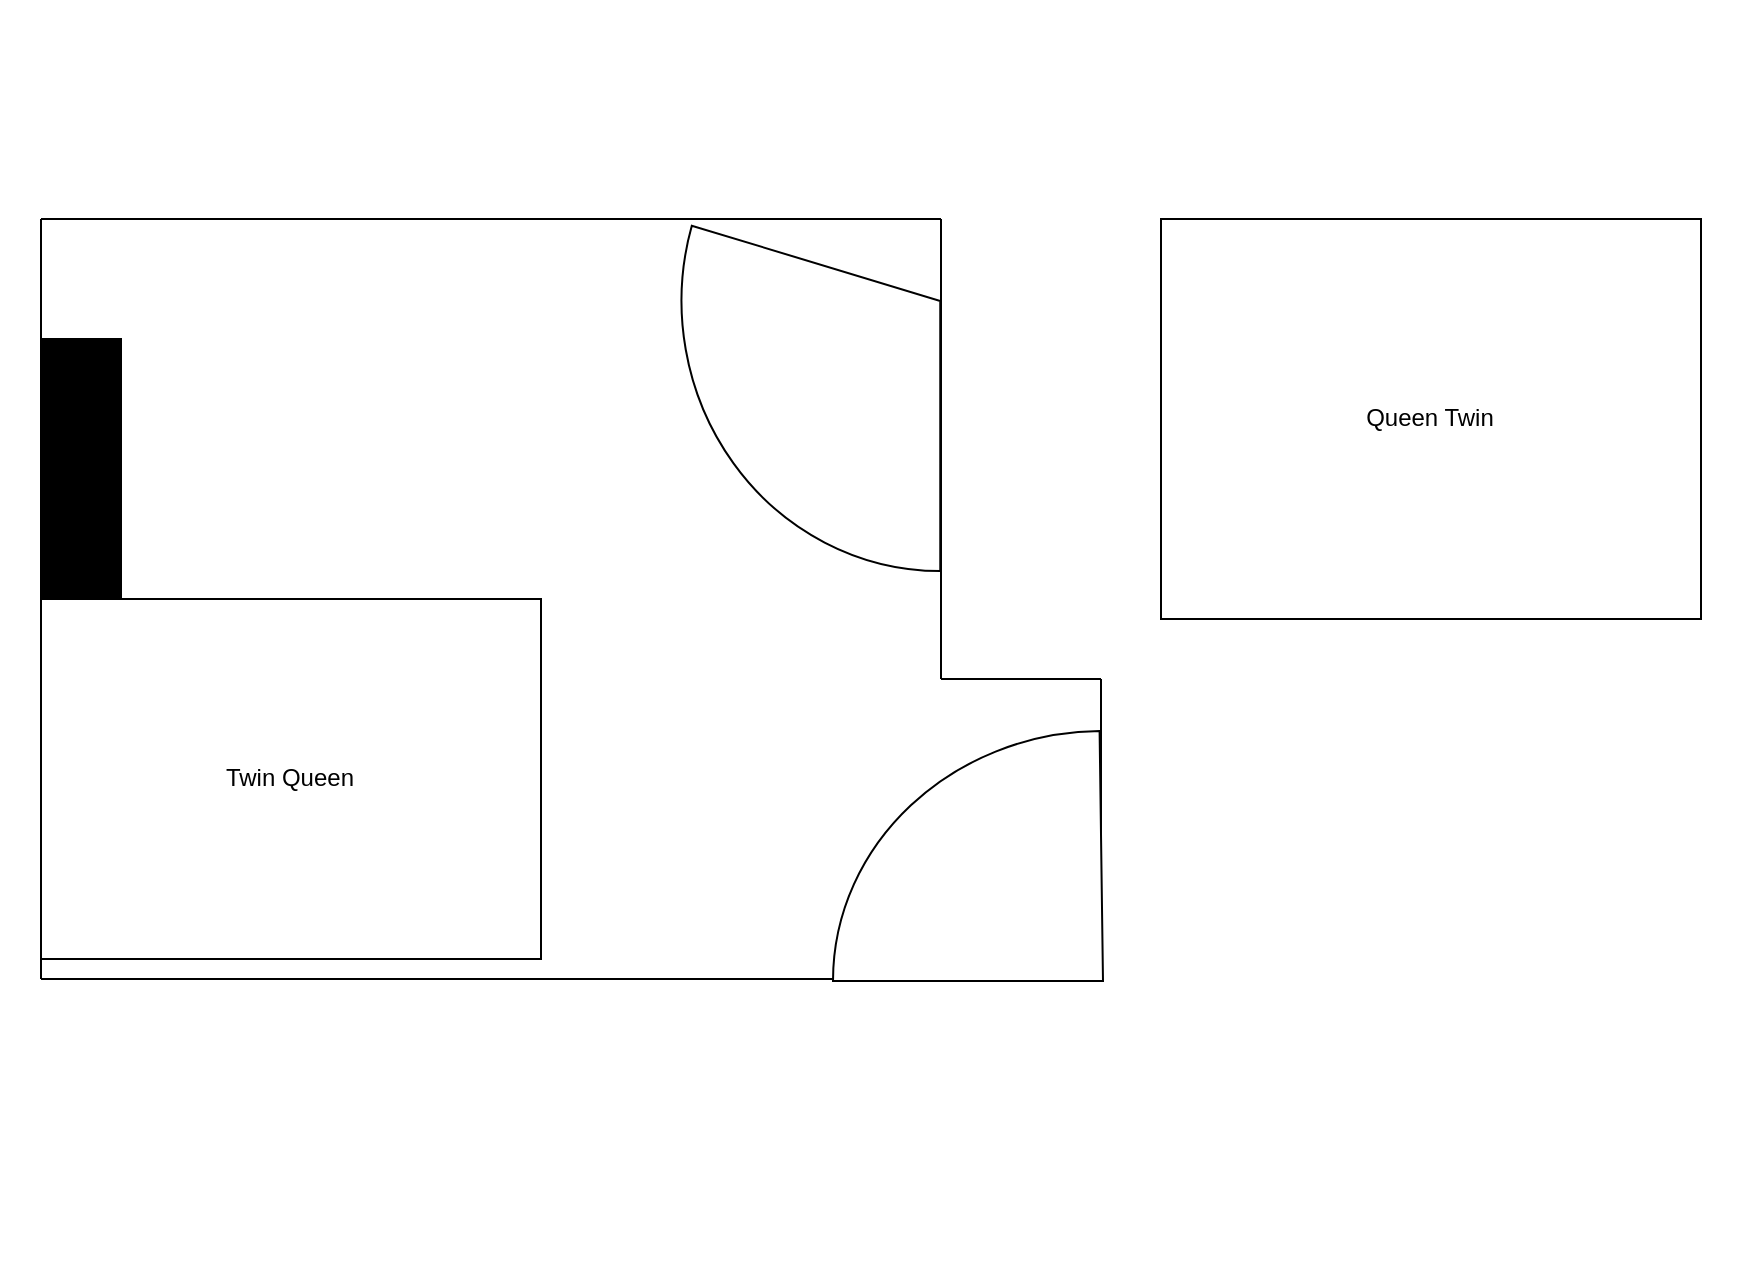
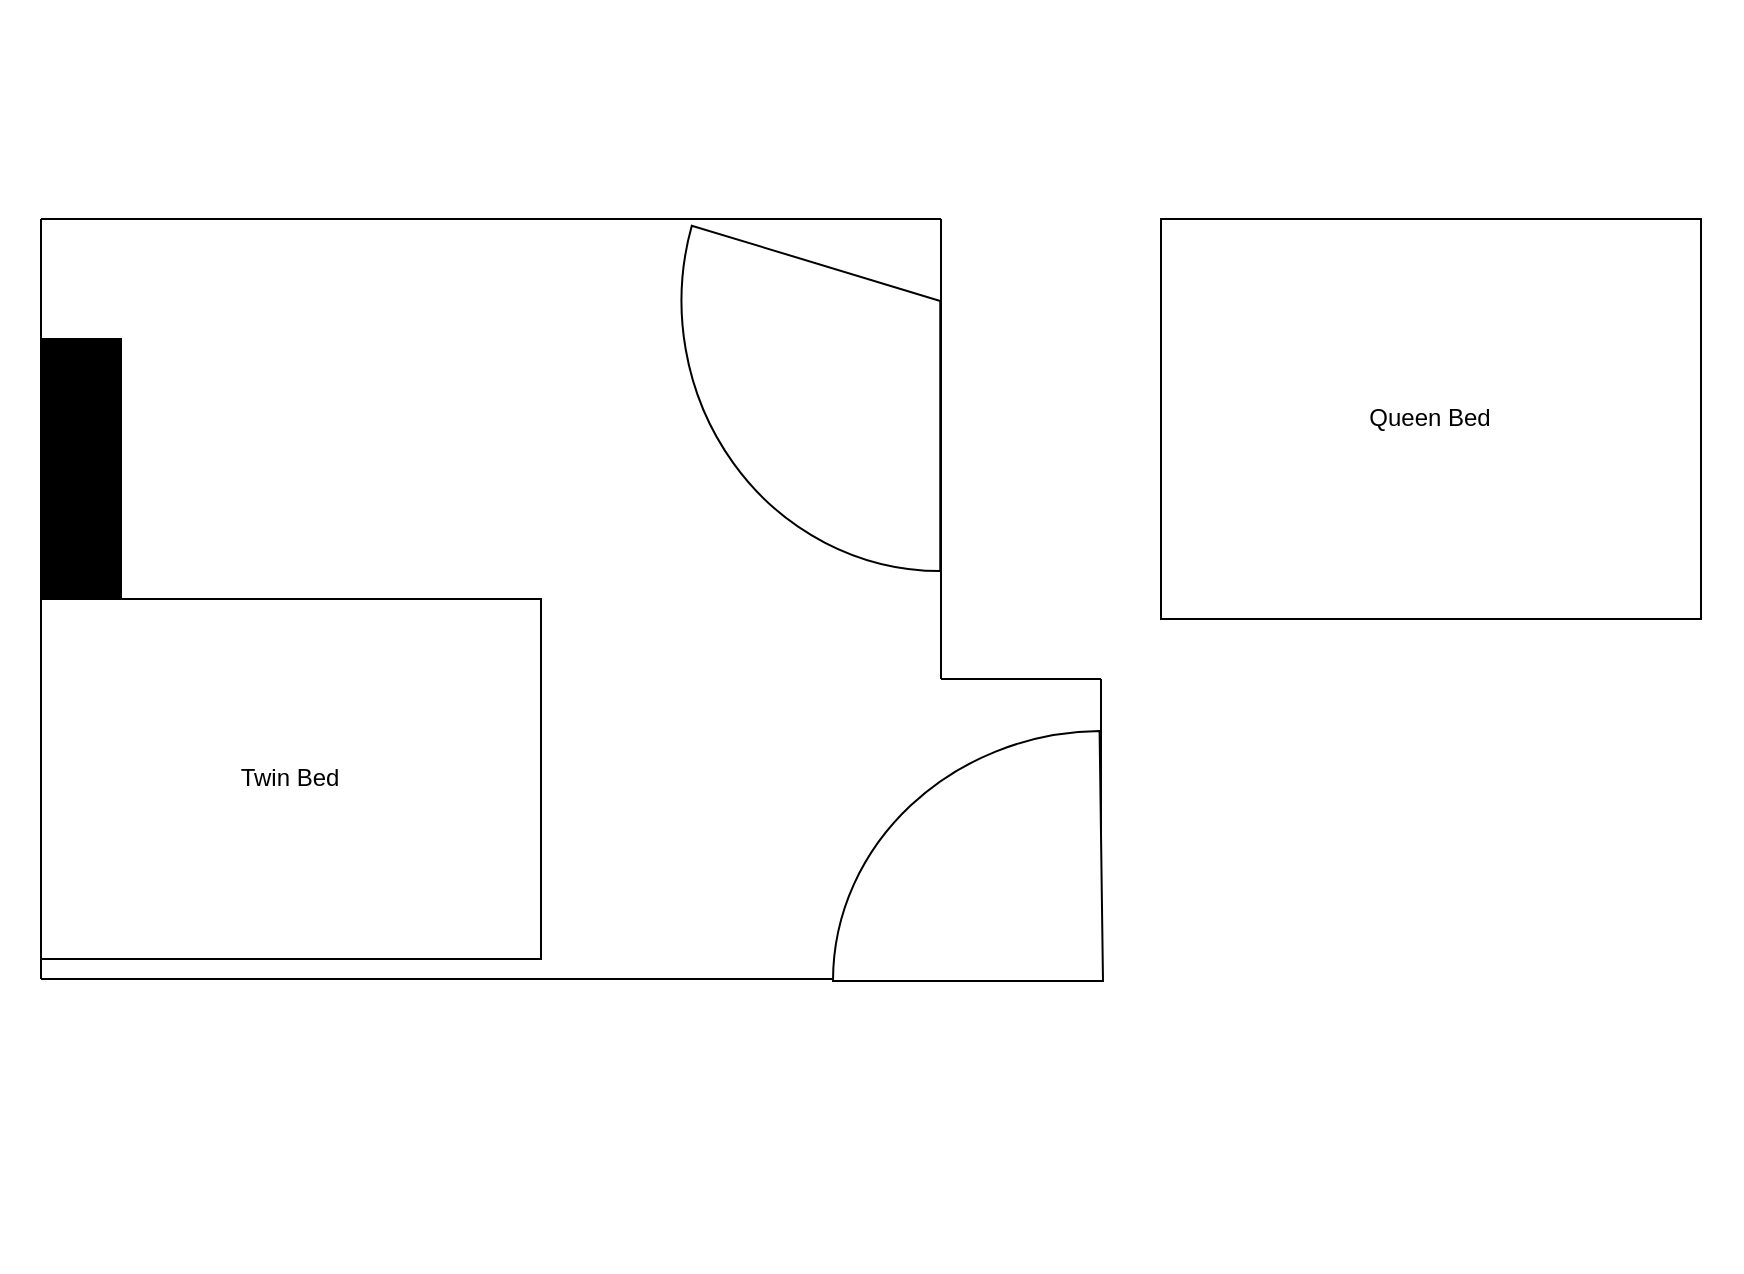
(1431, 419) -> (1431, 419)
(291, 779) -> (291, 779)
